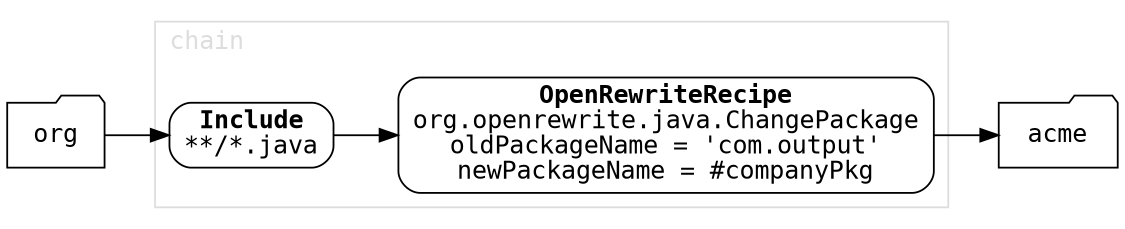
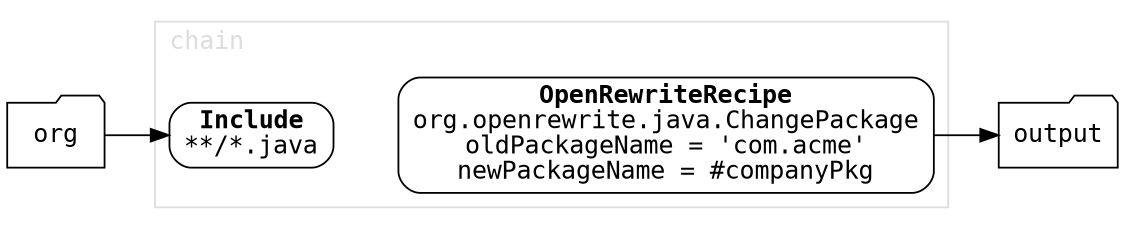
(356, 135) -> none
(1058, 135) -> (1058, 135)
(666, 146) -> (666, 146)
